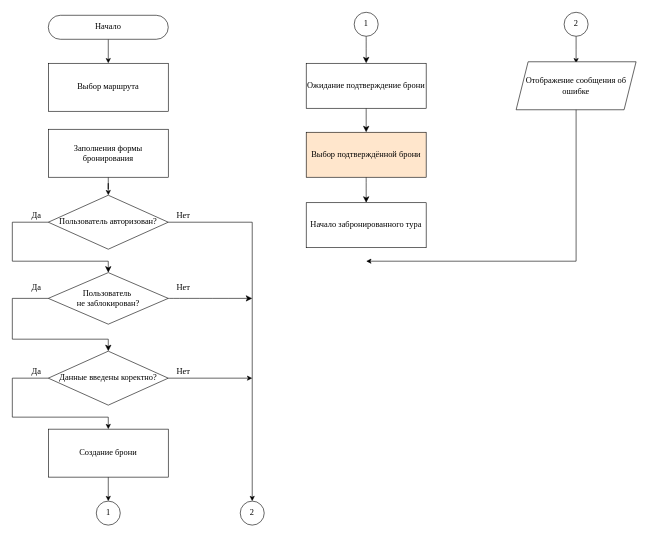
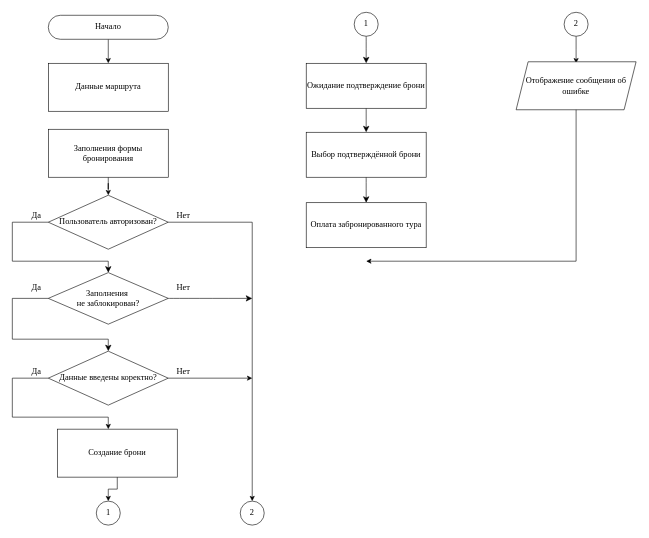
(108, 87) -> (108, 87)
(366, 155) -> (366, 155)
(366, 225) -> (366, 225)
(108, 299) -> (108, 299)
(108, 453) -> (117, 453)
